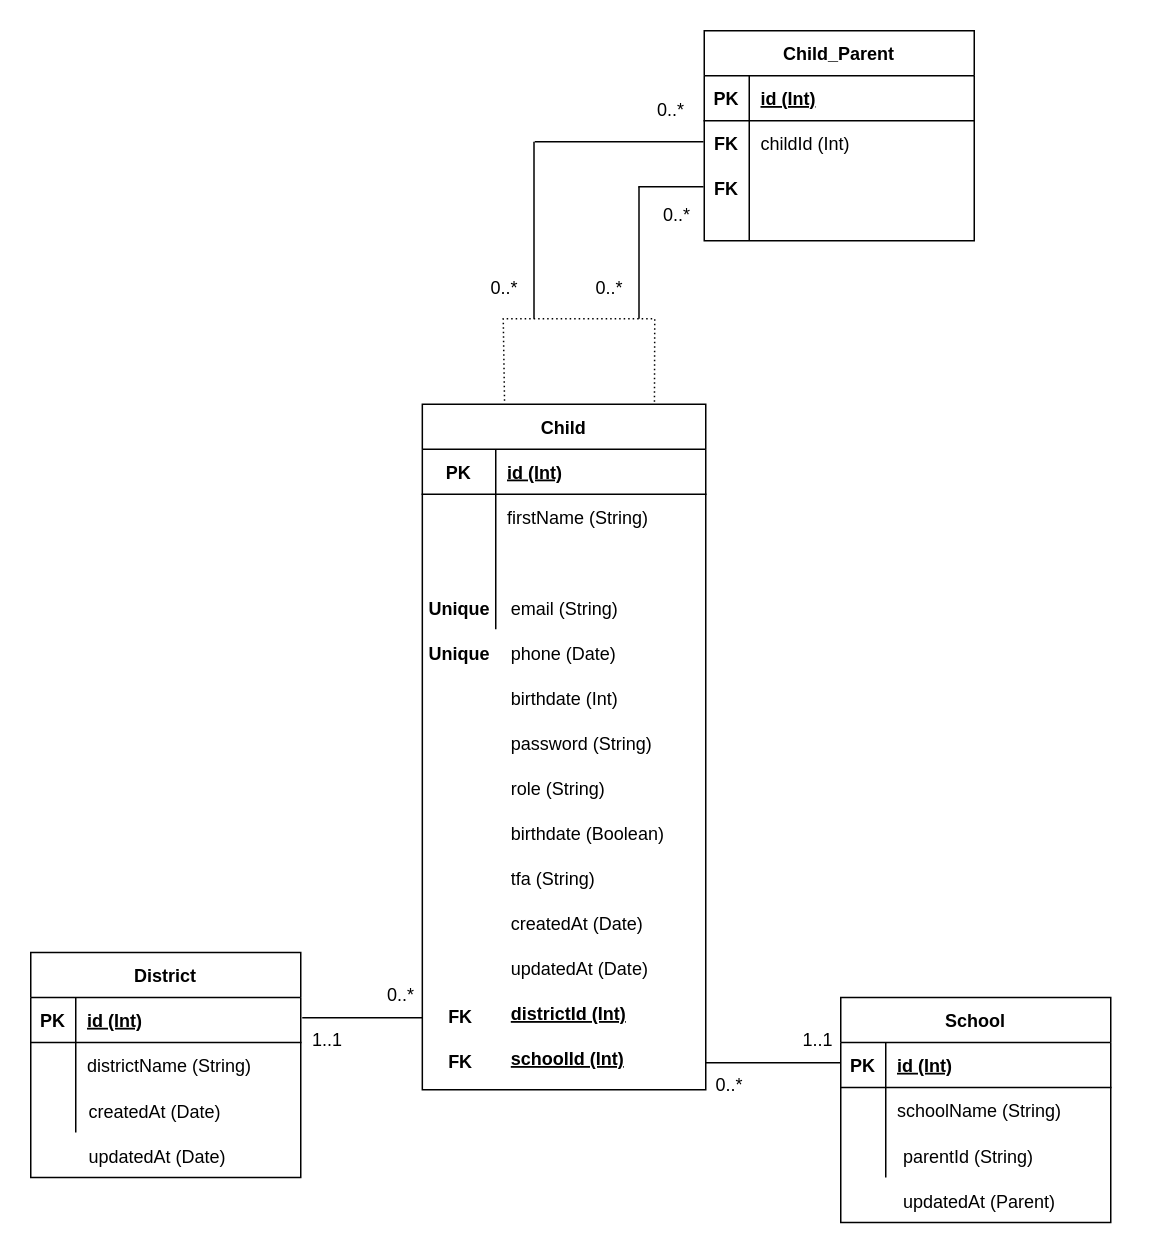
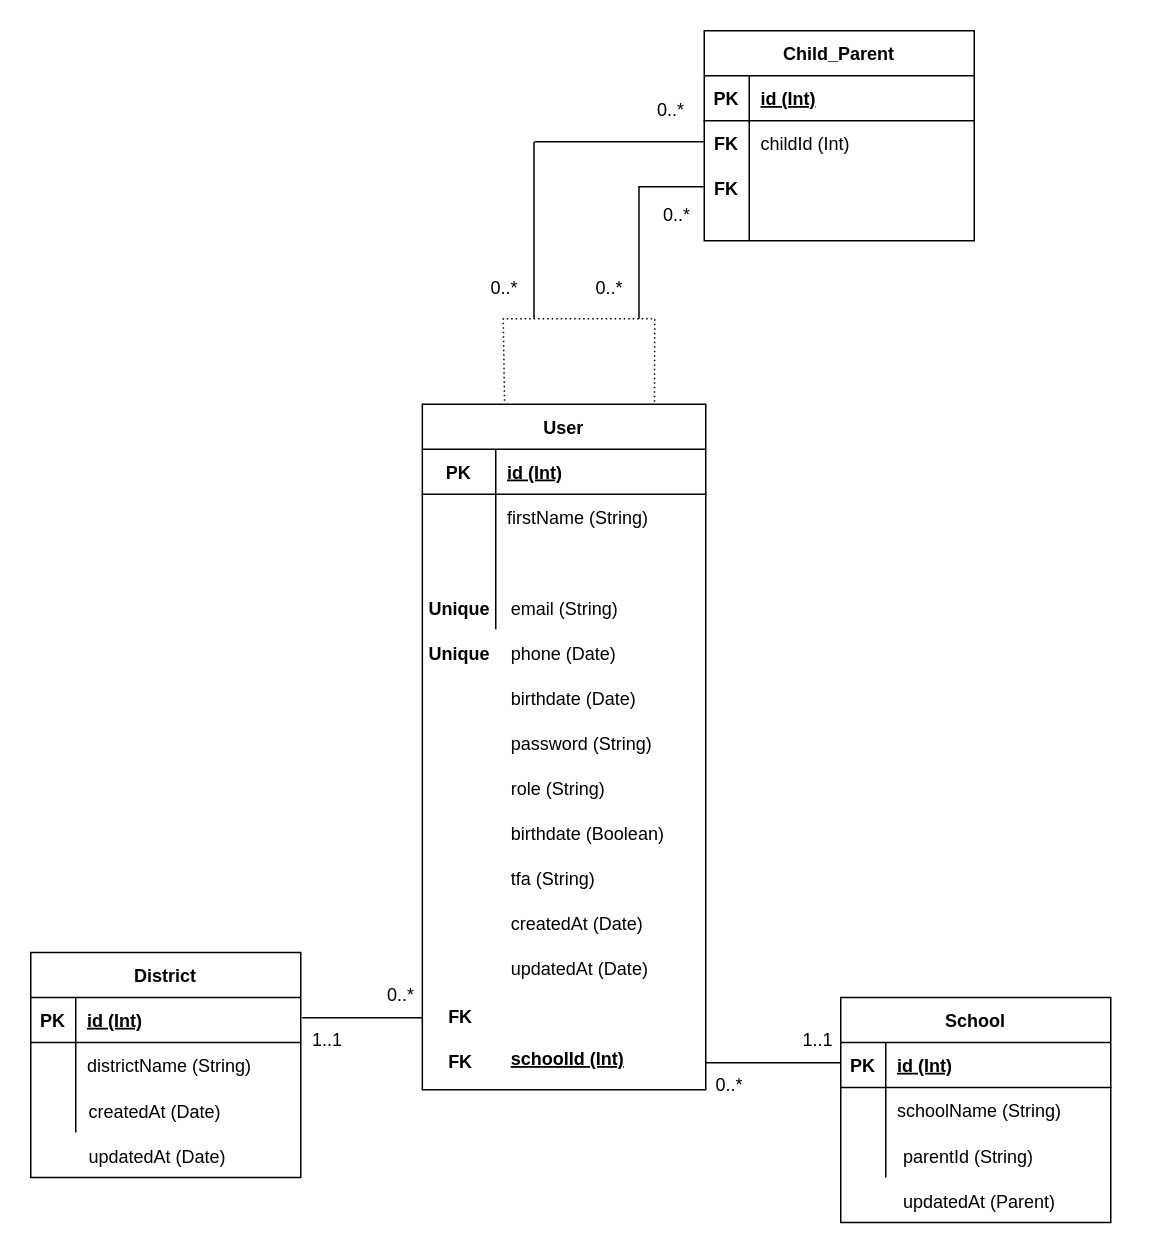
(563, 428) -> (563, 428)
(582, 699) -> (587, 699)
(602, 1013) -> none
